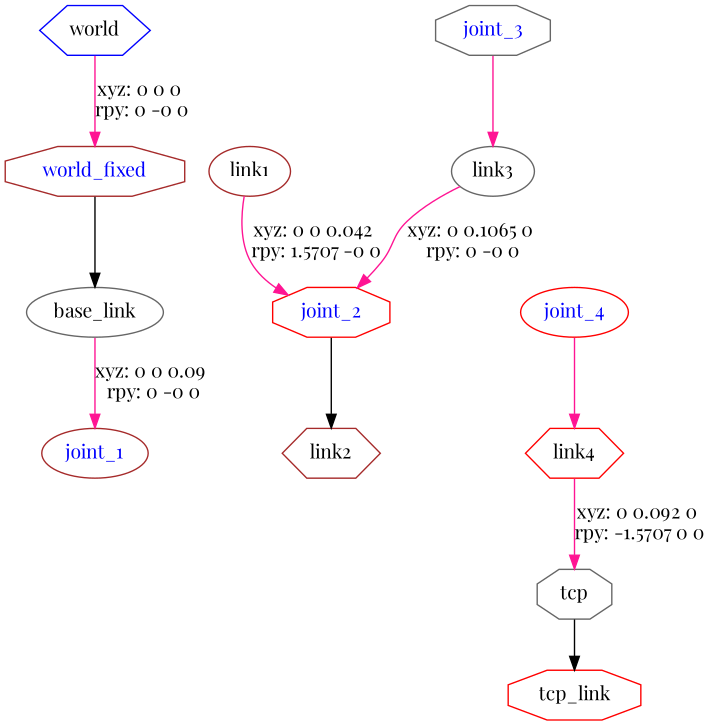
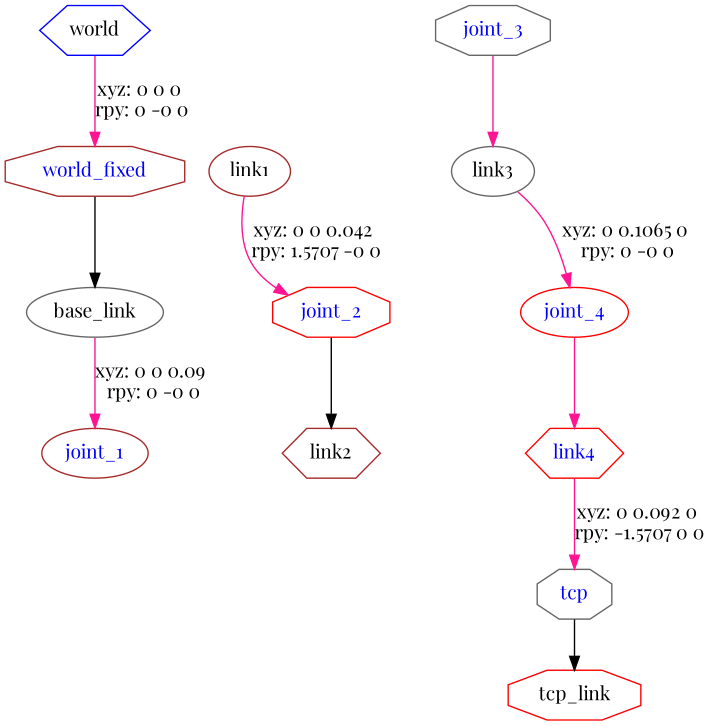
(405, 224) -> (549, 229)
(575, 453) -> (575, 453)
(575, 594) -> (575, 594)
